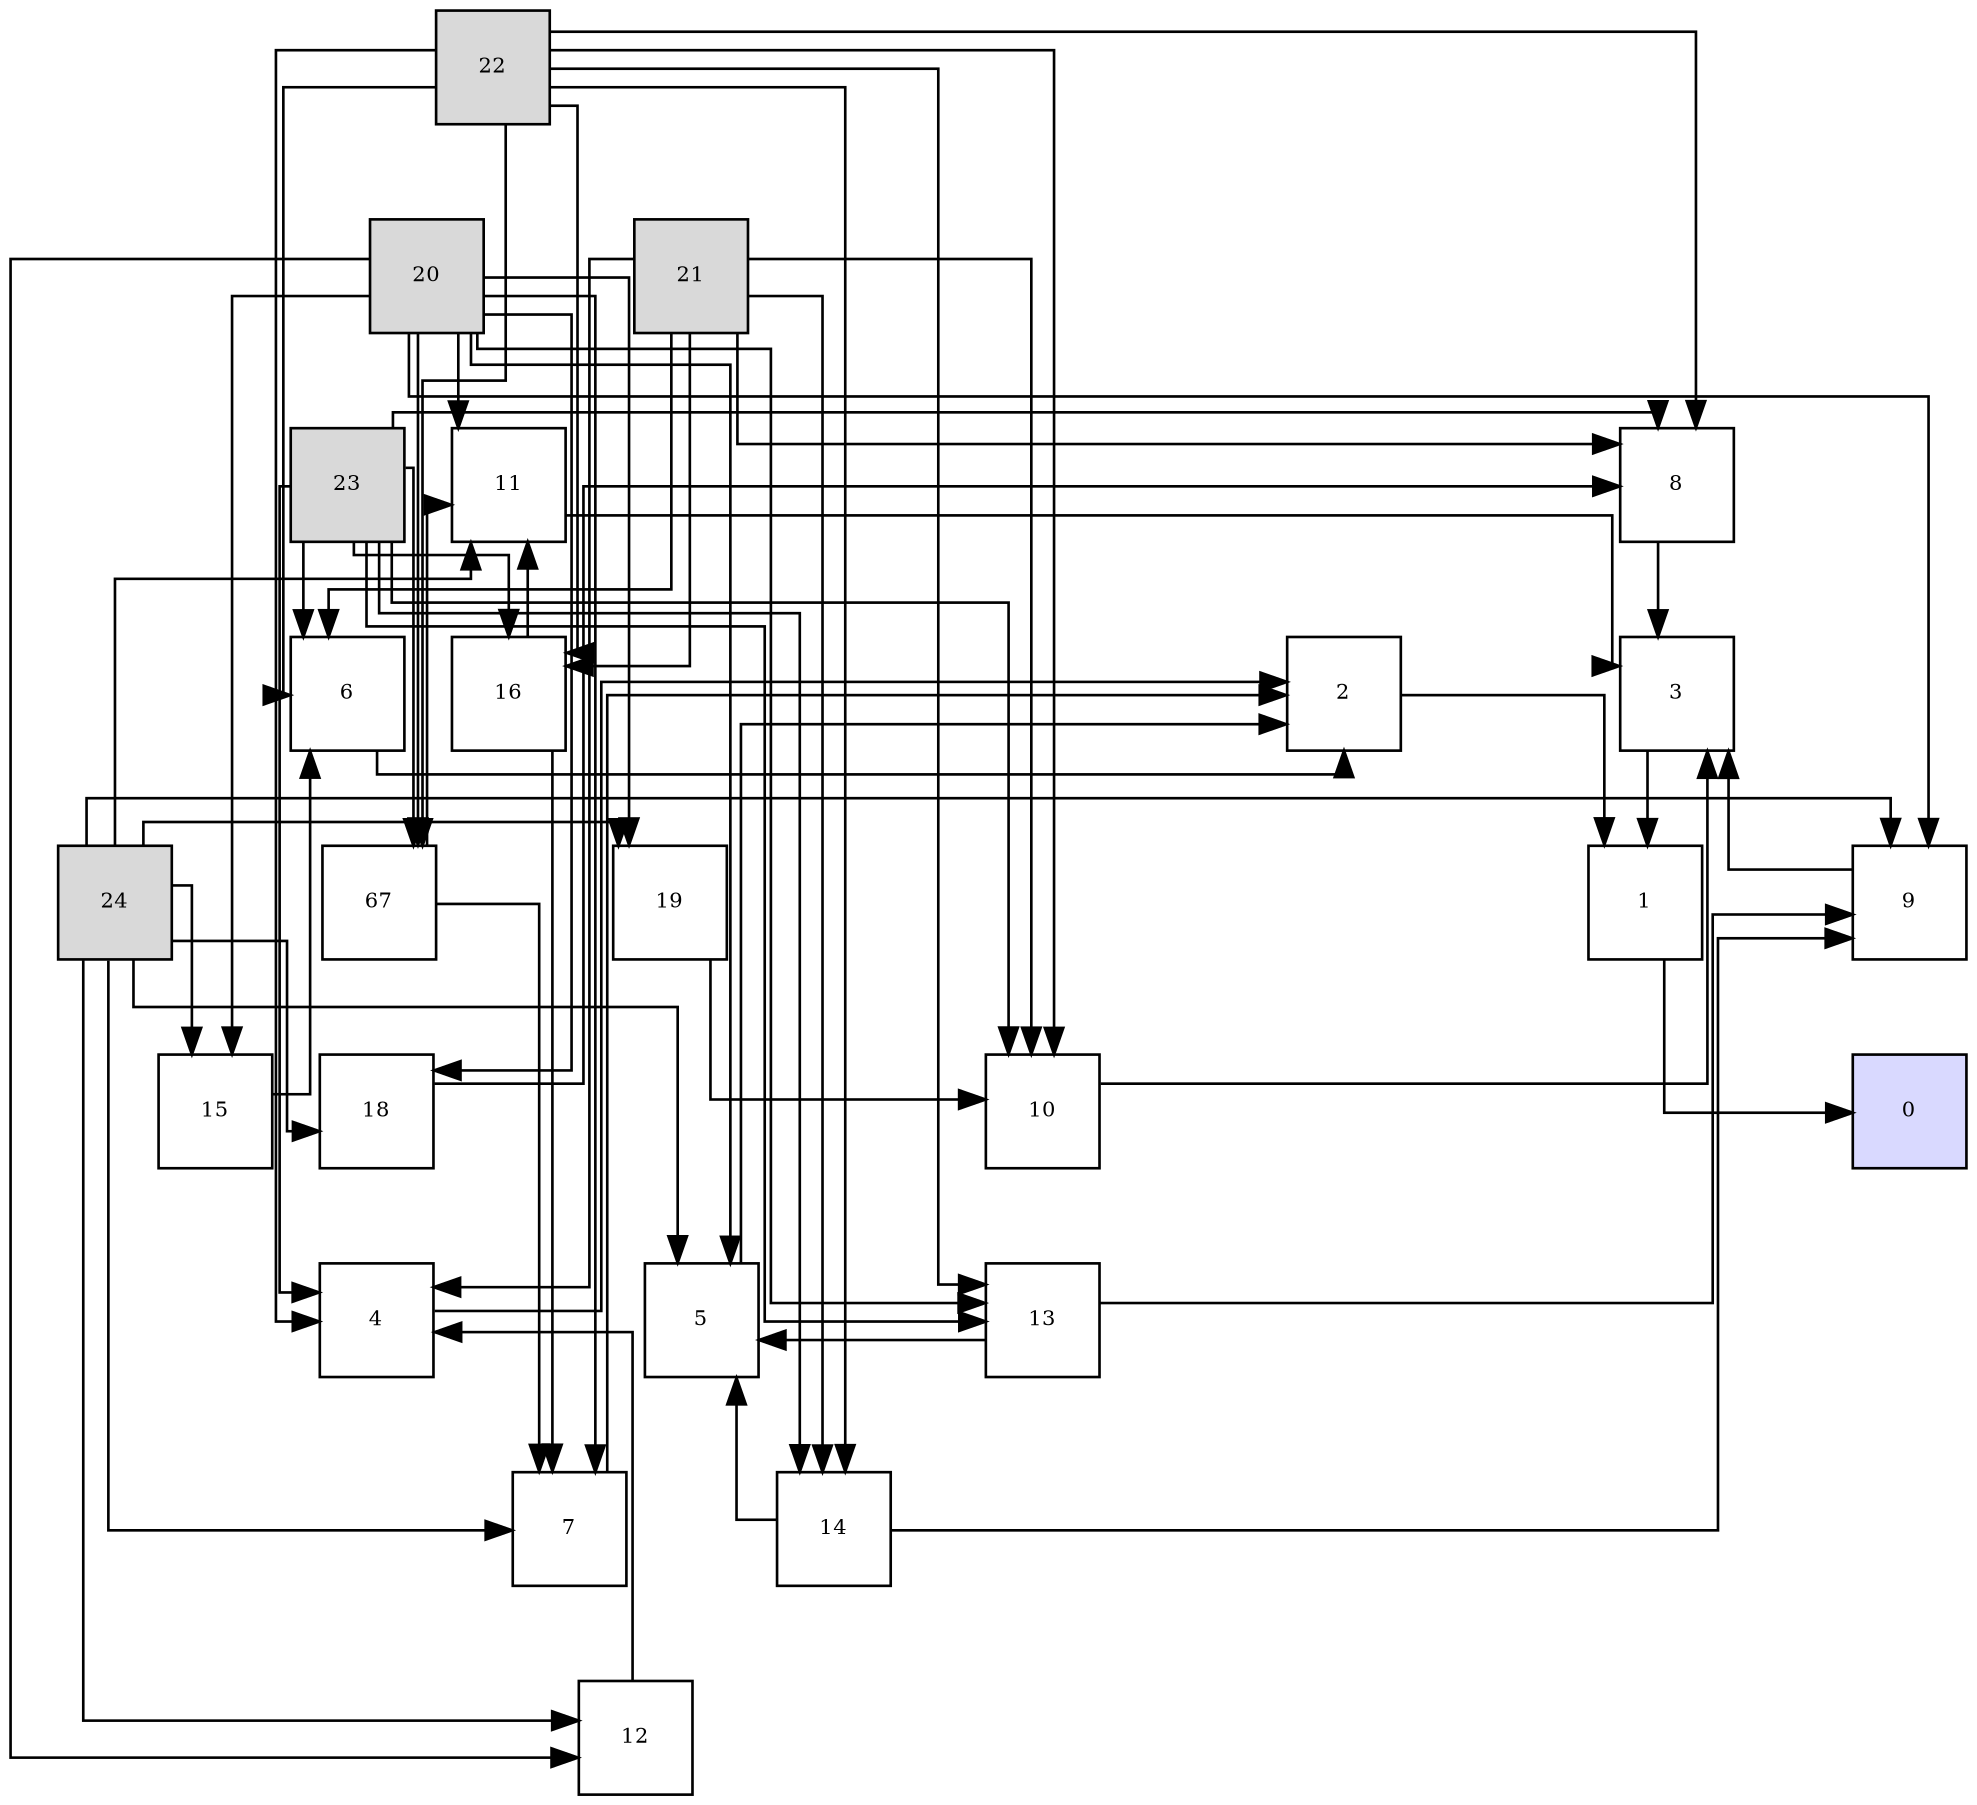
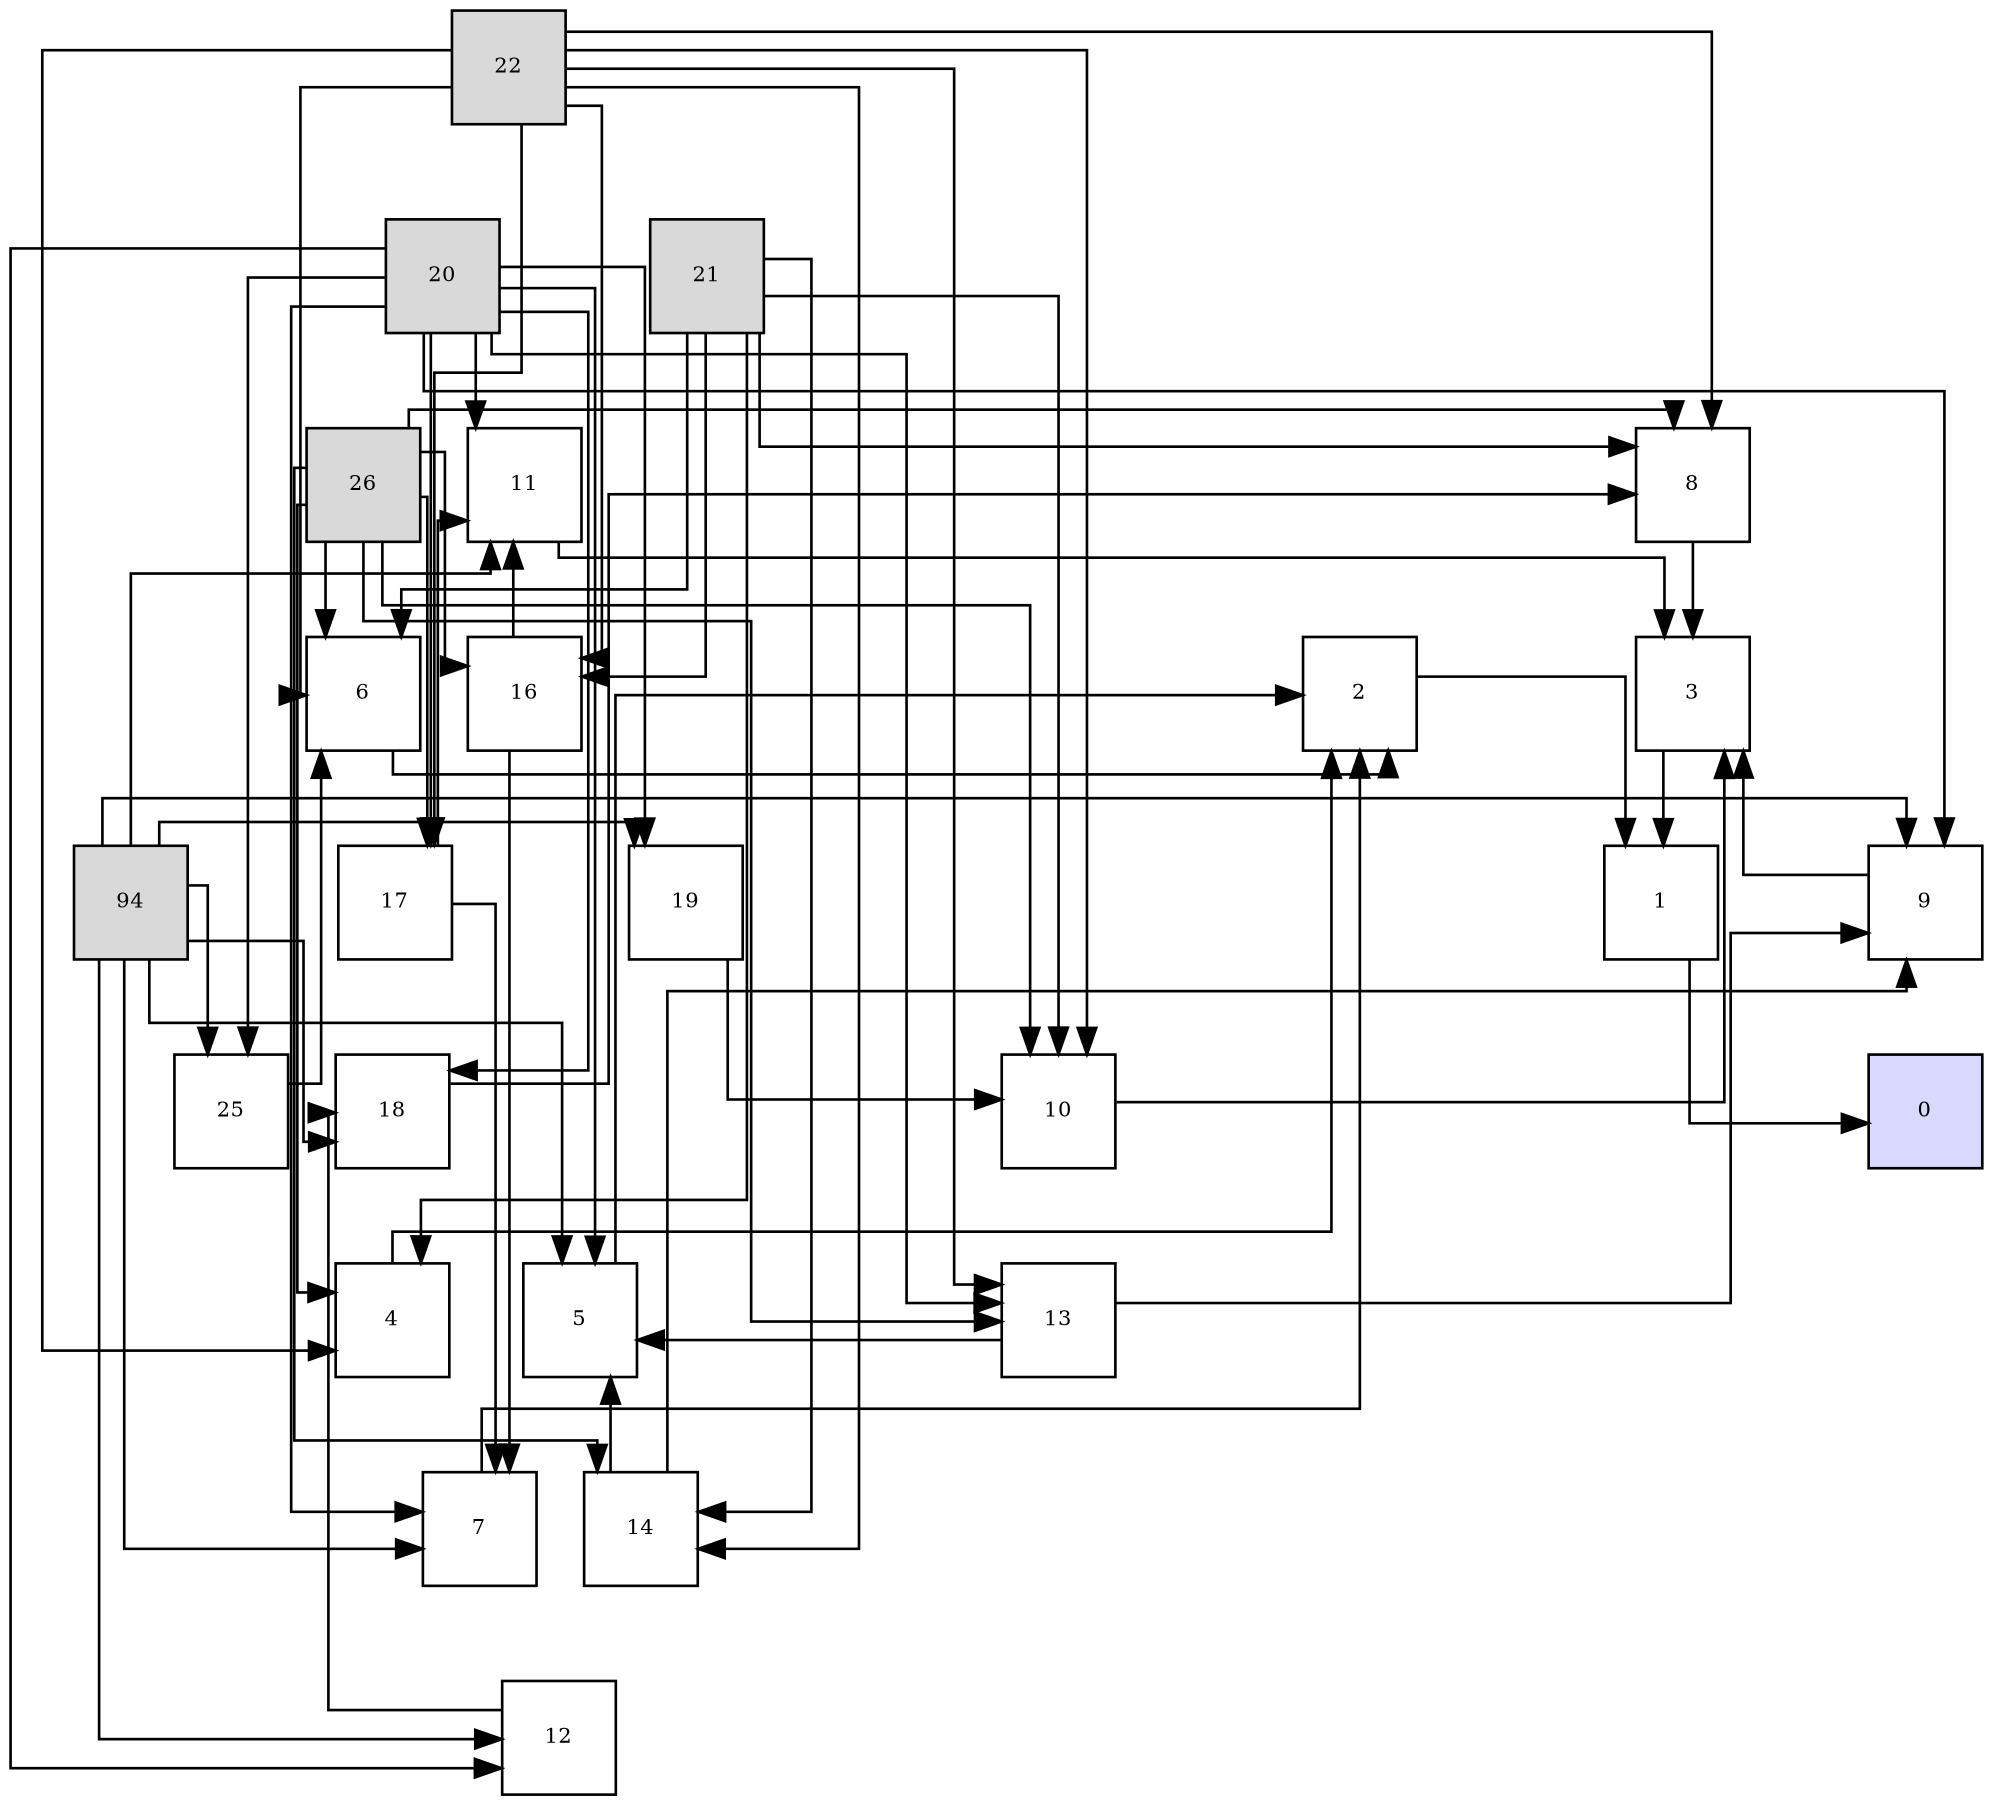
(348, 485) -> (363, 485)
(115, 903) -> (131, 903)
(379, 903) -> (395, 903)
(215, 1111) -> (231, 1111)
(633, 1421) -> (328, 1479)
